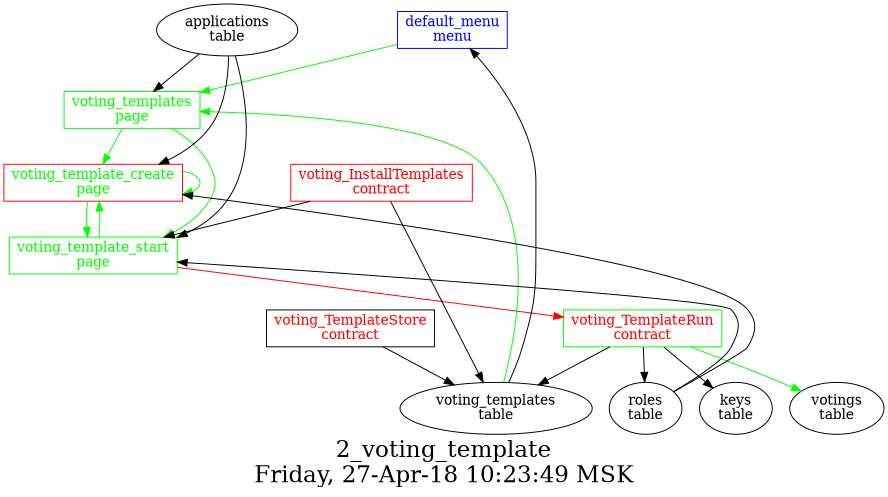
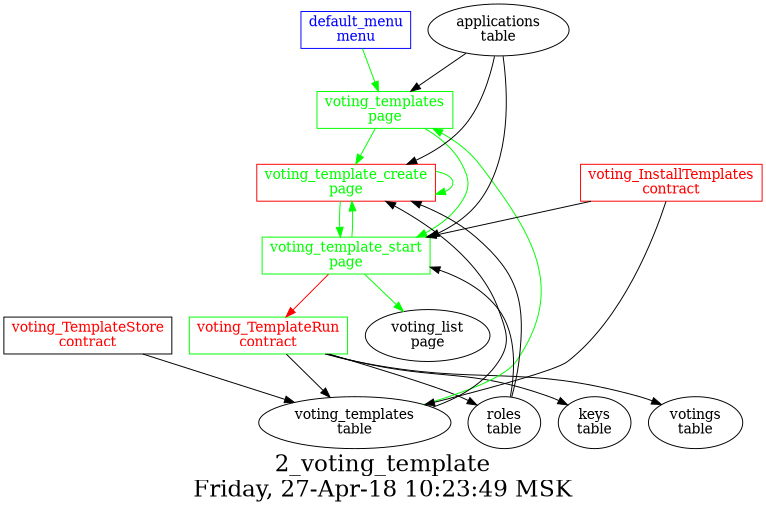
(536, 213) -> (490, 290)
none -> (428, 336)
(741, 366) -> (547, 379)
